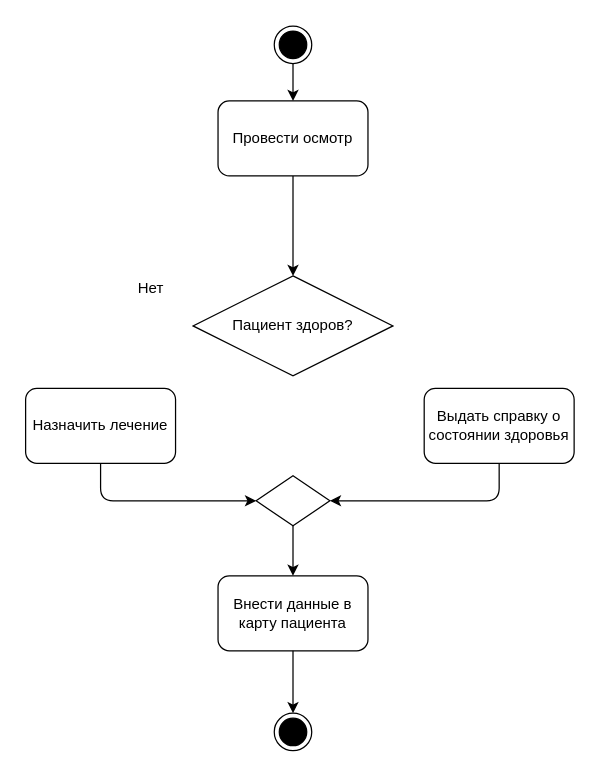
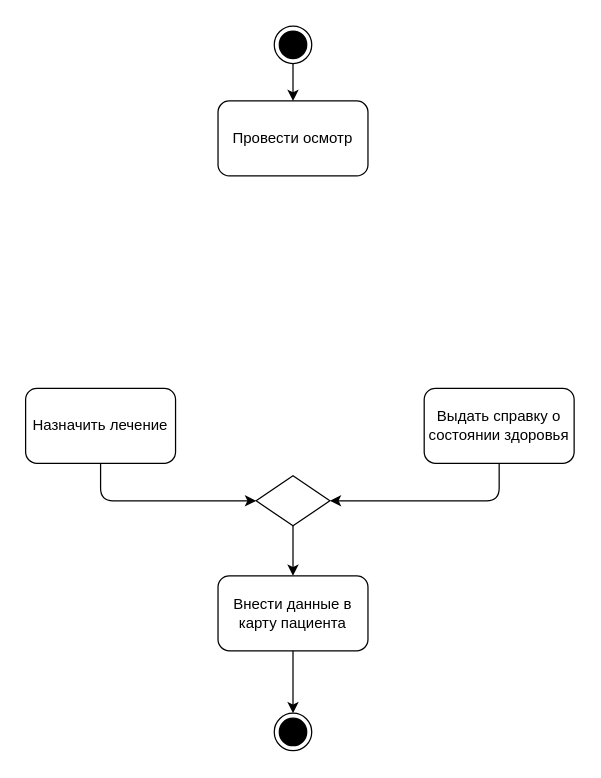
(293, 222) -> none
(151, 288) -> none
(293, 326) -> none
